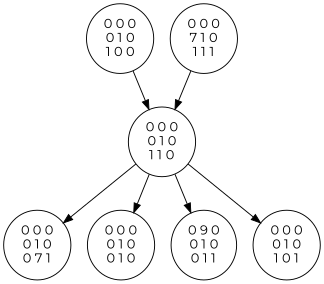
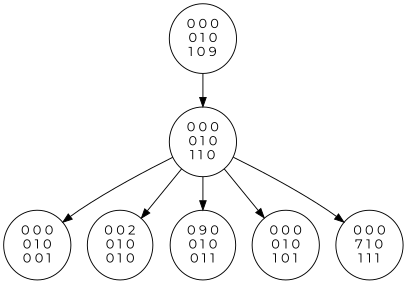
(120, 39) -> (203, 39)
(185, 86) -> (286, 185)
(37, 245) -> (37, 245)
(121, 245) -> (120, 245)
